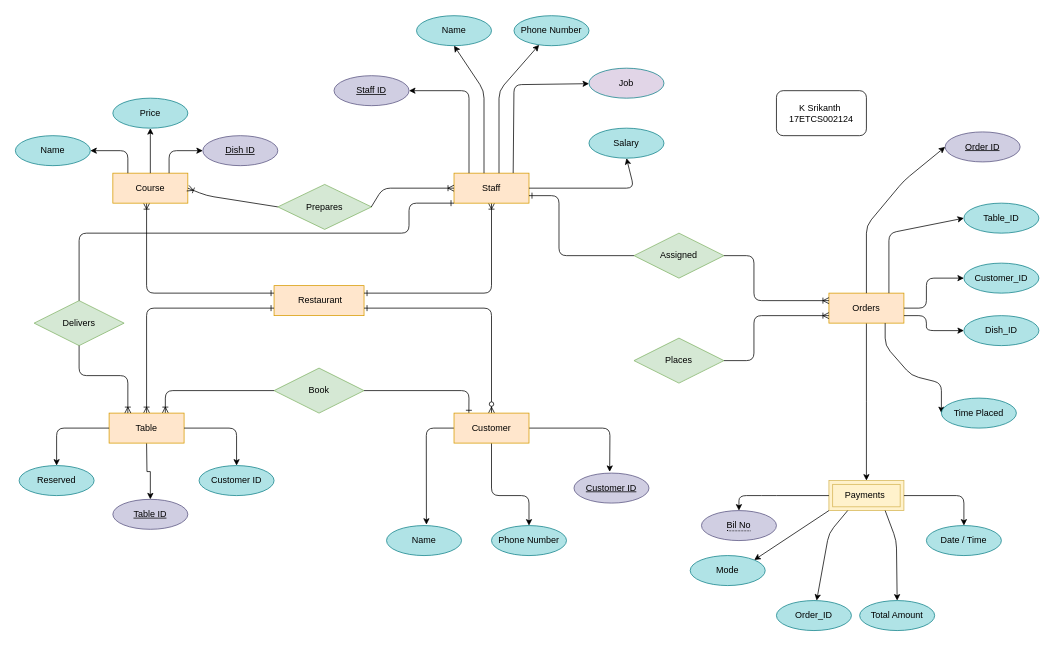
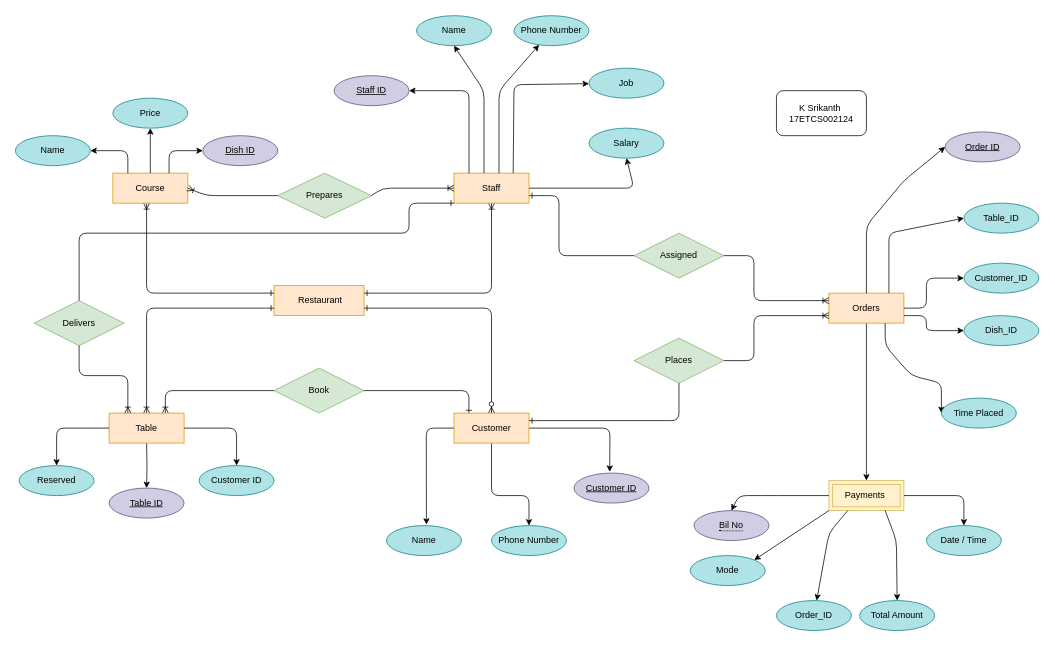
(627, 83) -> (627, 83)
(325, 207) -> (325, 195)
none -> (620, 420)
(150, 514) -> (147, 503)
(739, 525) -> (732, 525)
